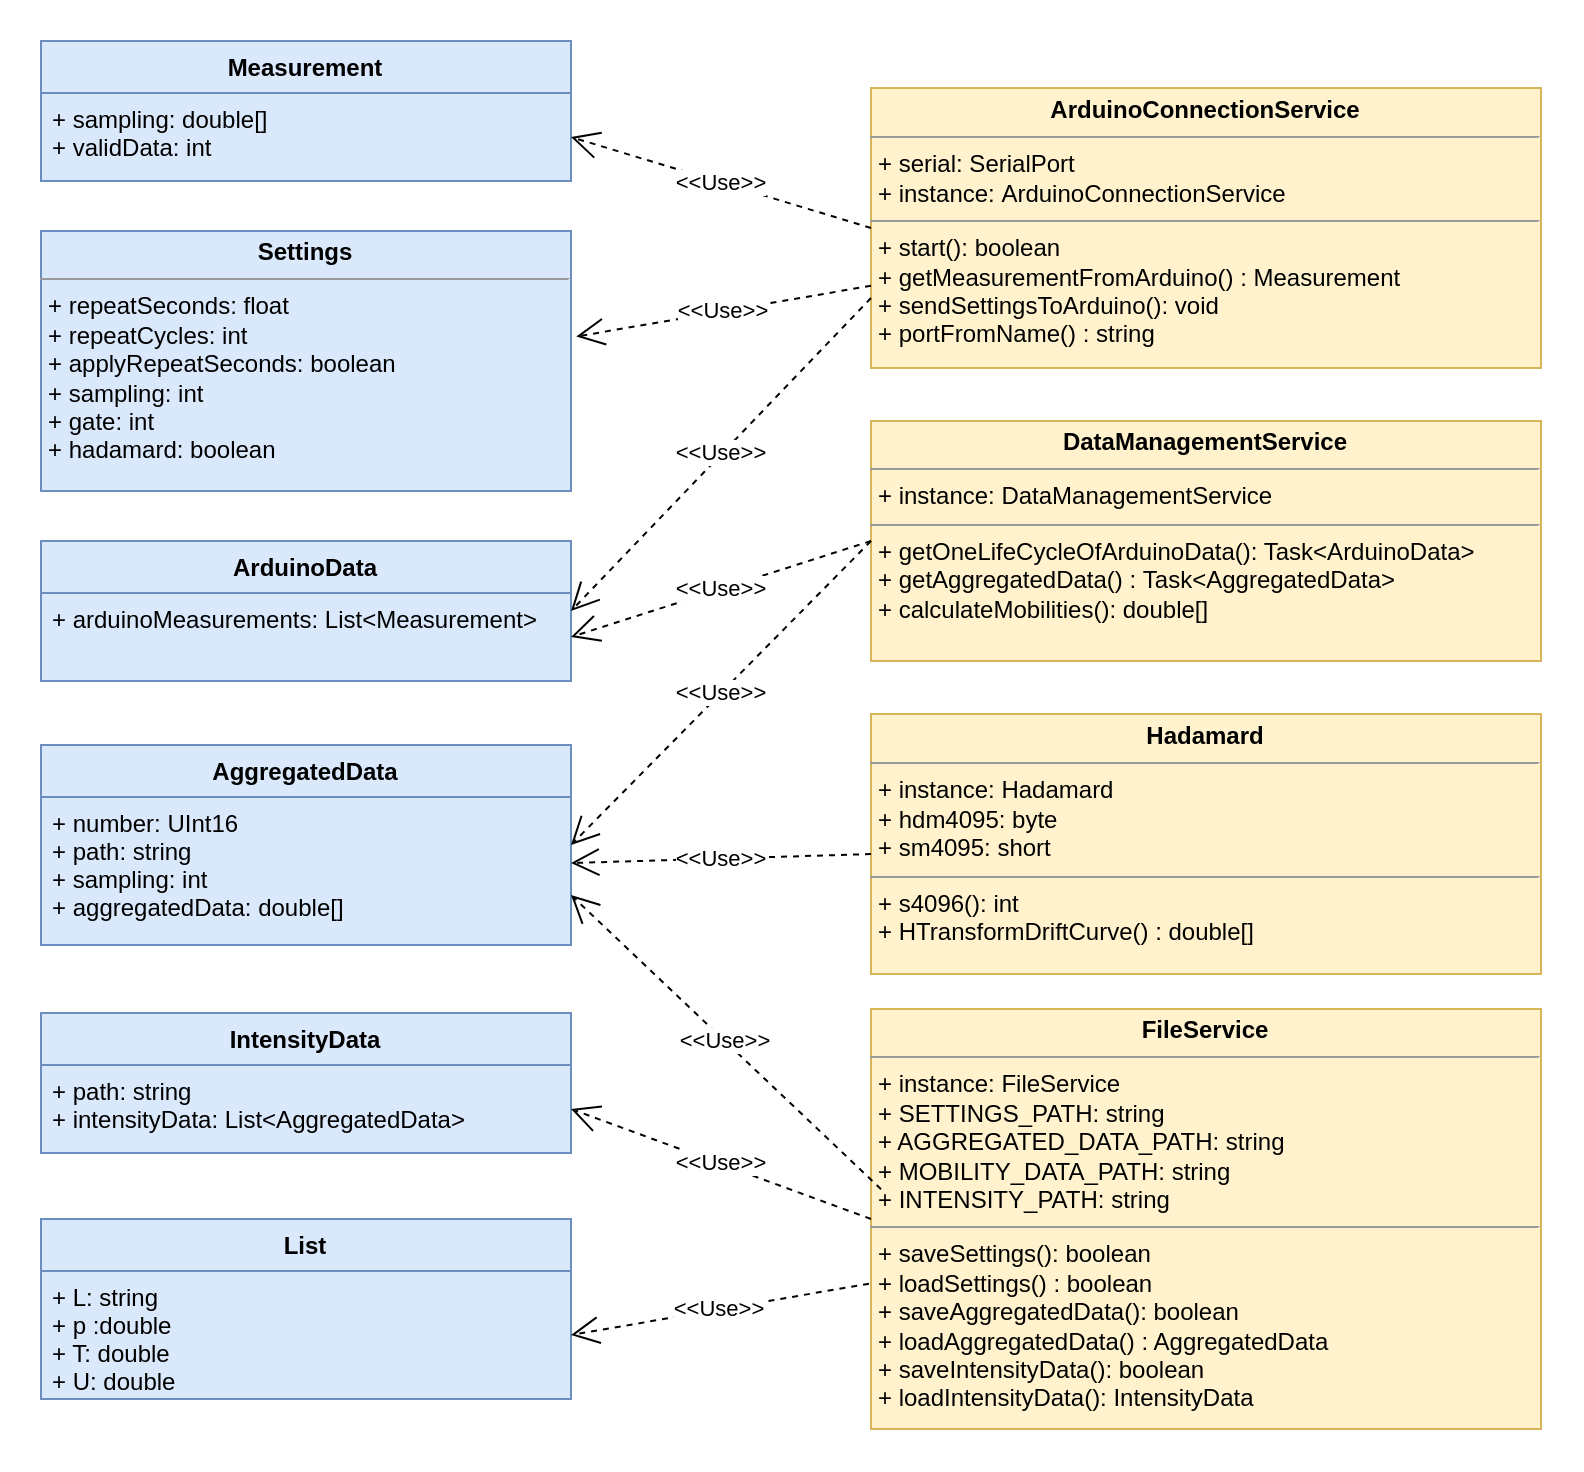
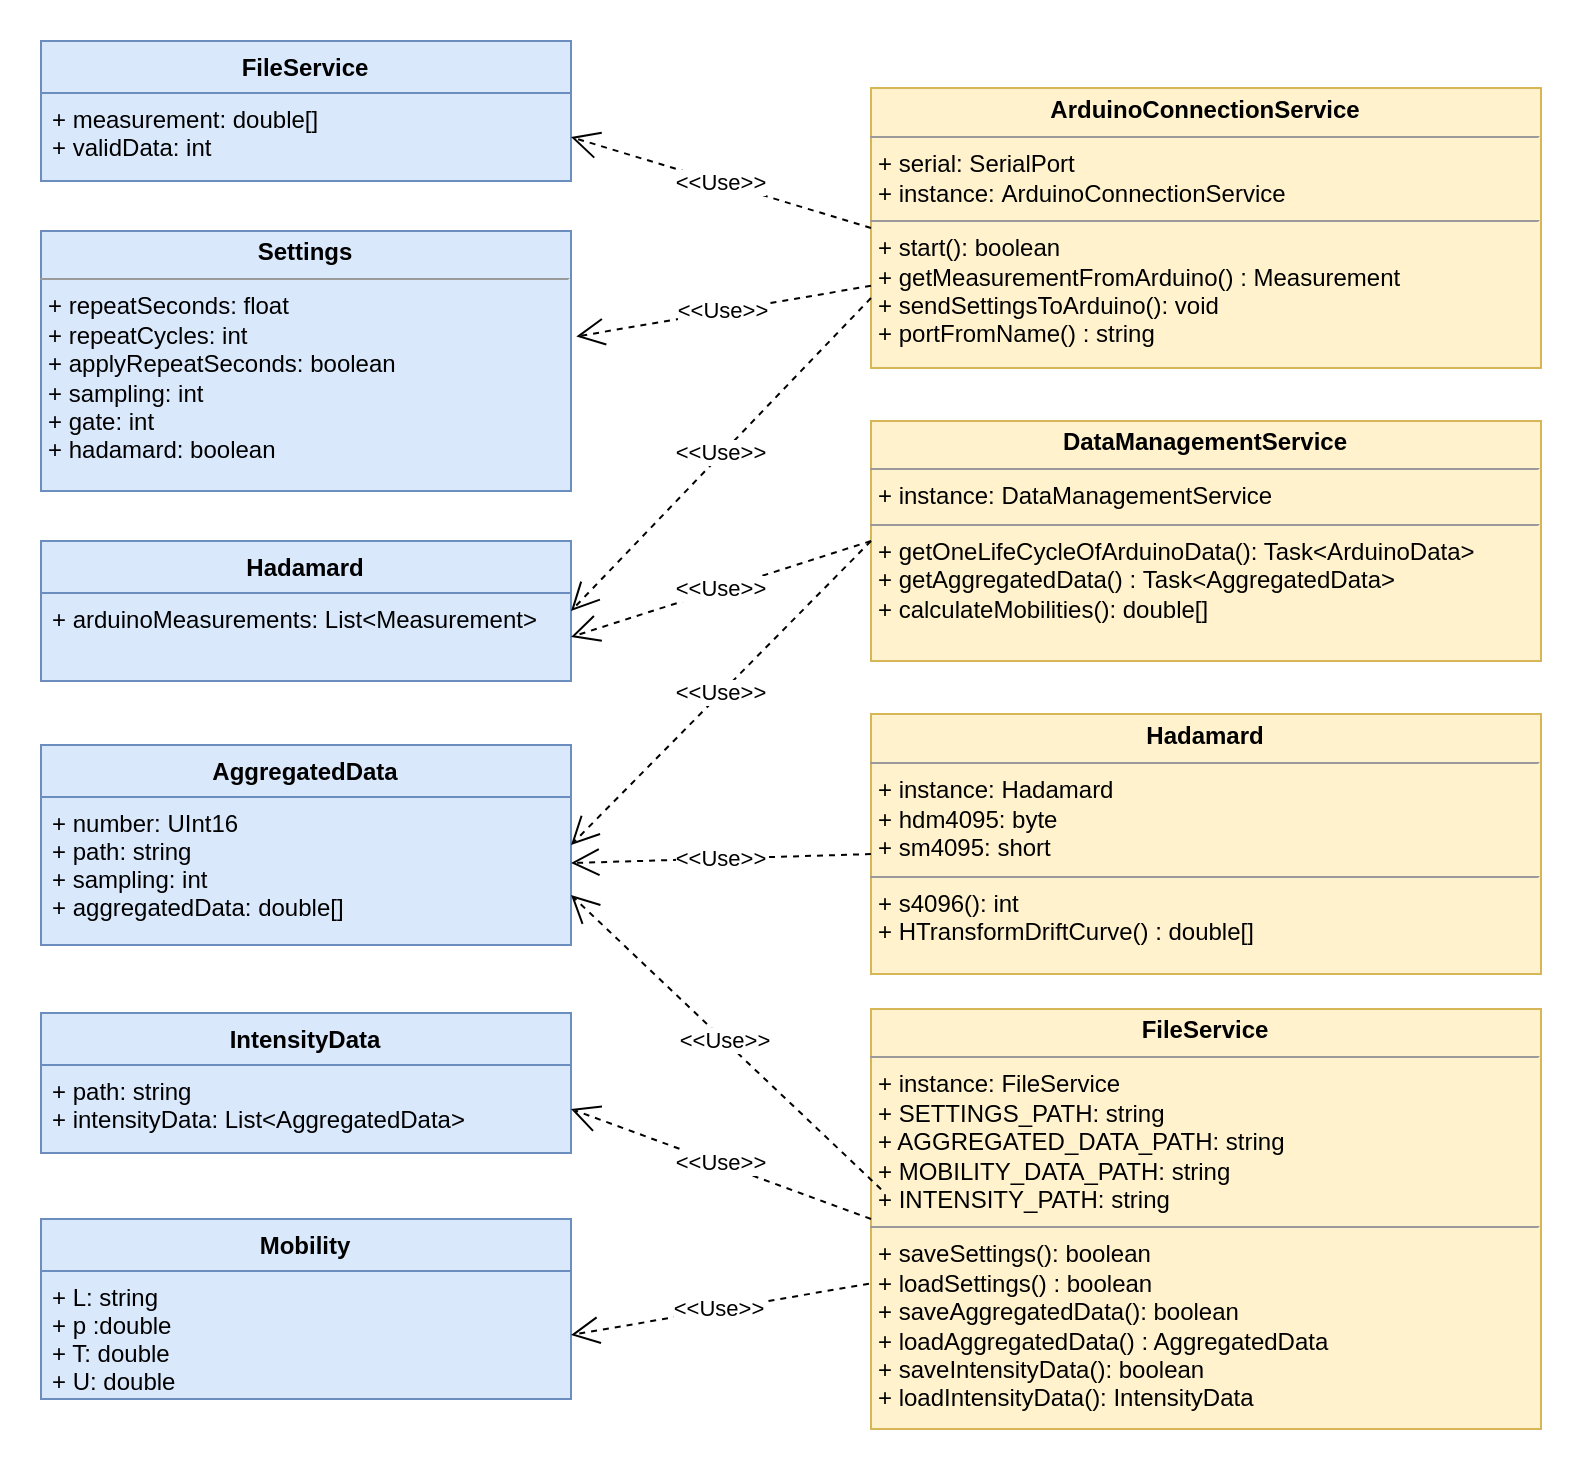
(305, 68) -> (305, 68)
(168, 120) -> (194, 120)
(305, 568) -> (305, 568)
(305, 1246) -> (305, 1246)
